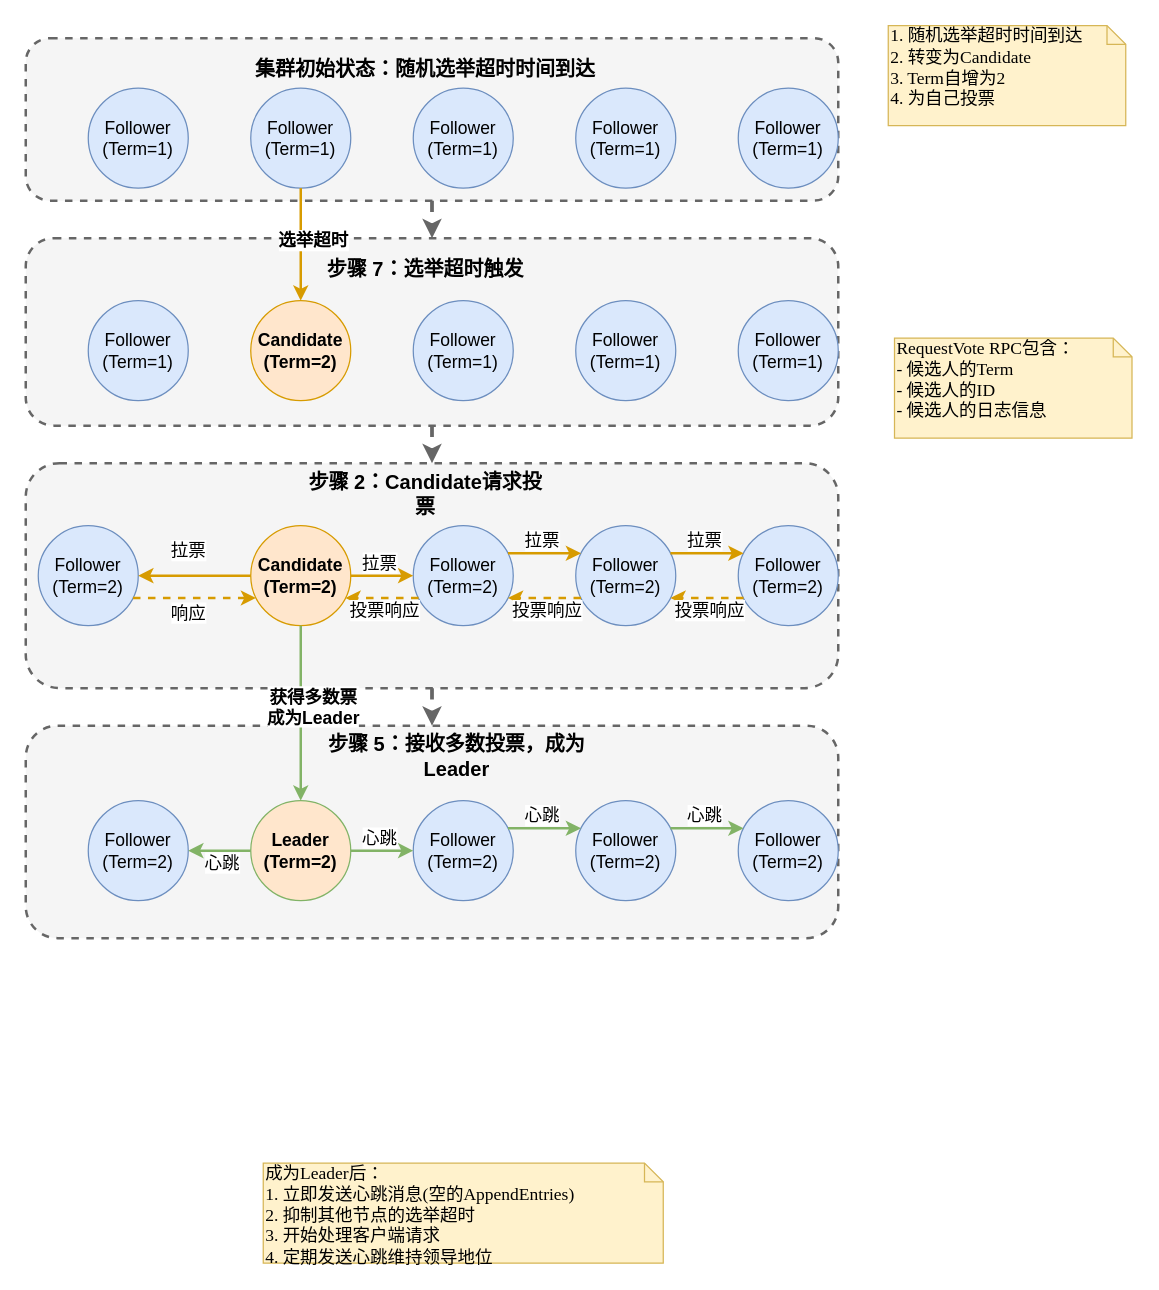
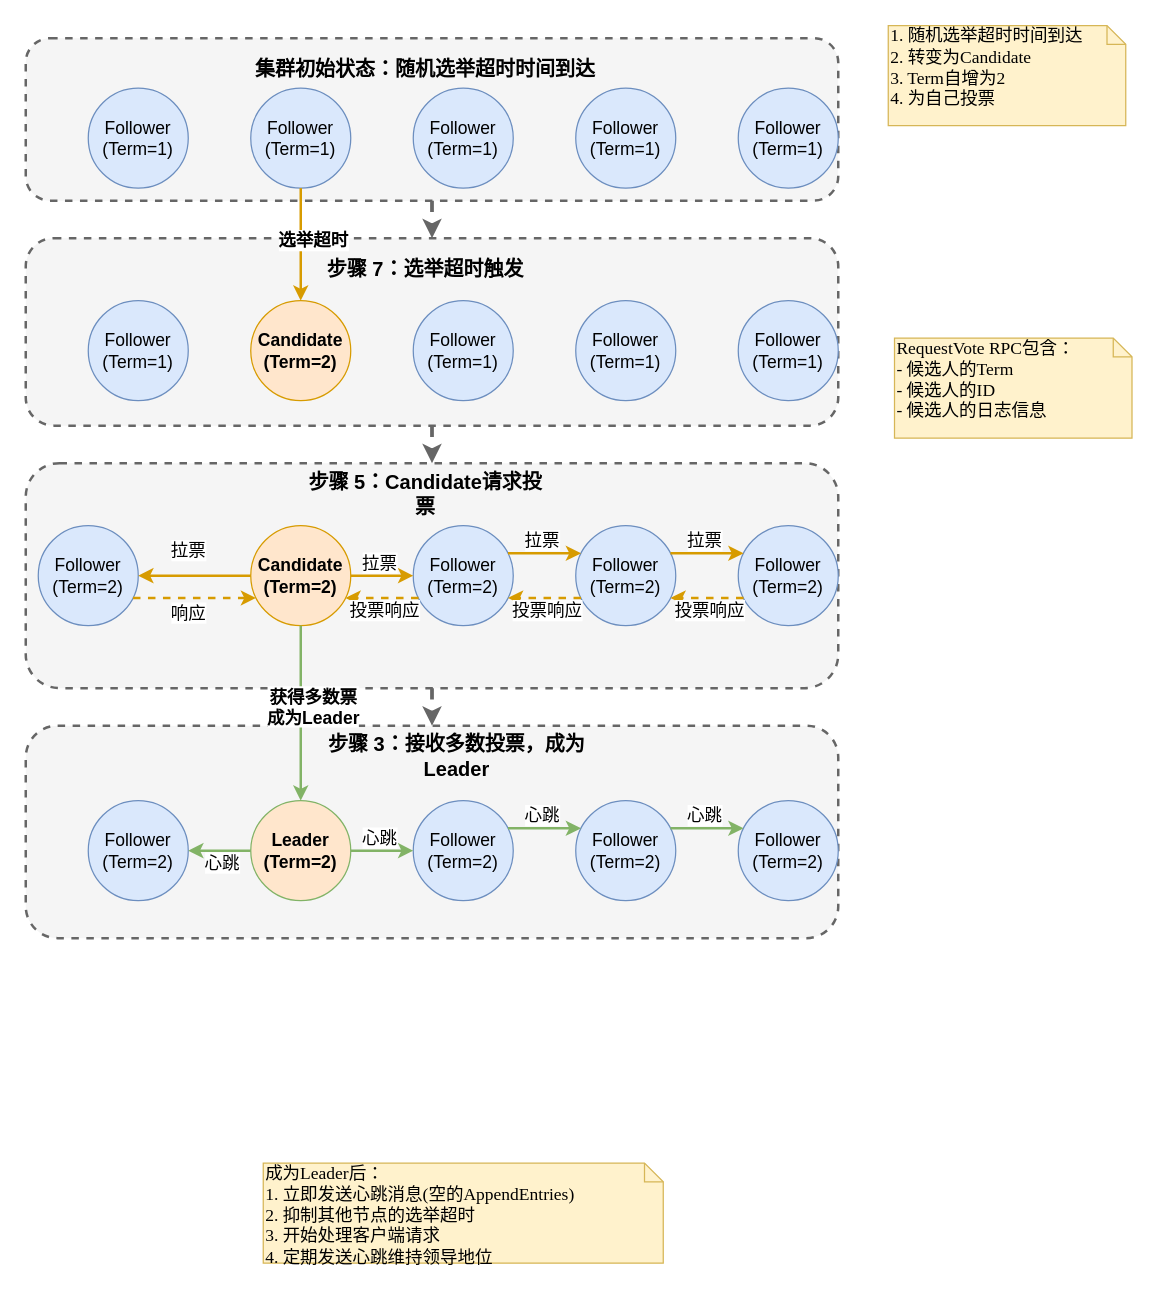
(426, 494) -> (426, 494)
(457, 757) -> (457, 757)
